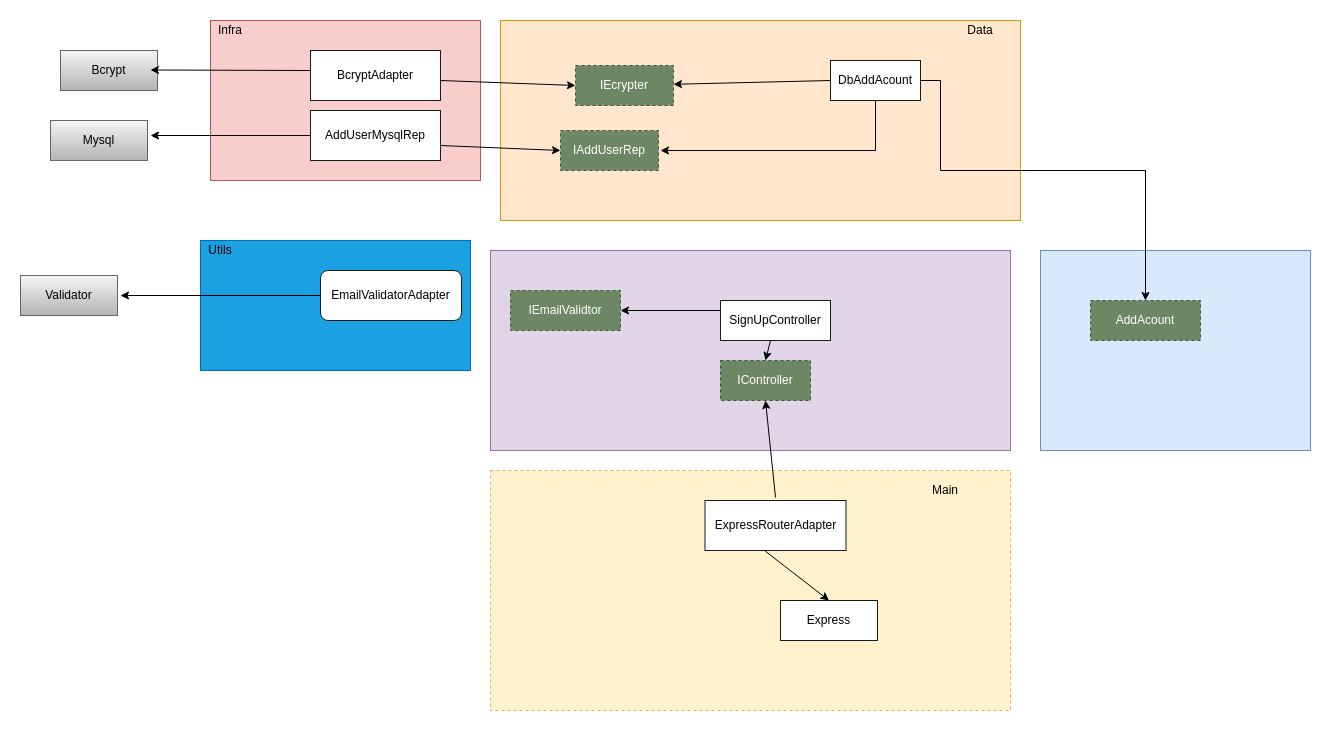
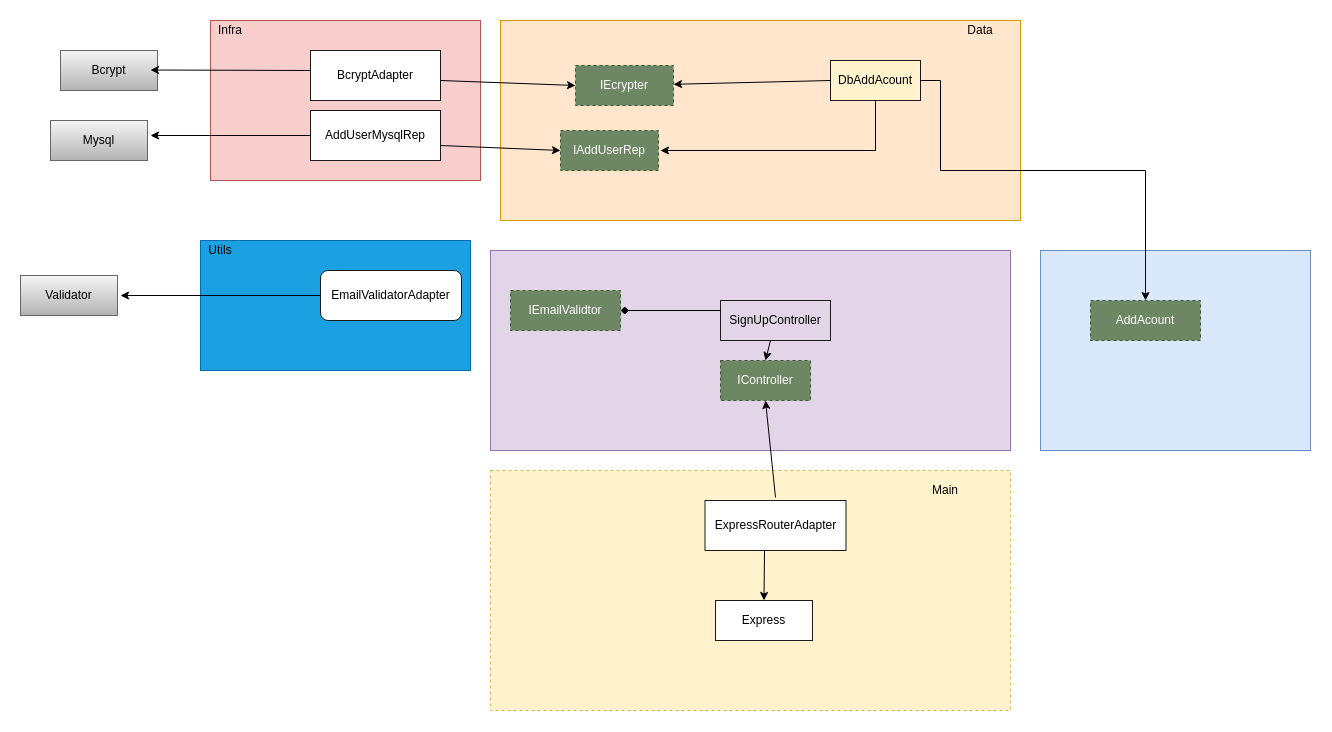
(876, 81) -> (876, 81)
(628, 311) -> (629, 311)
(776, 321) -> (776, 321)
(829, 621) -> (764, 621)
